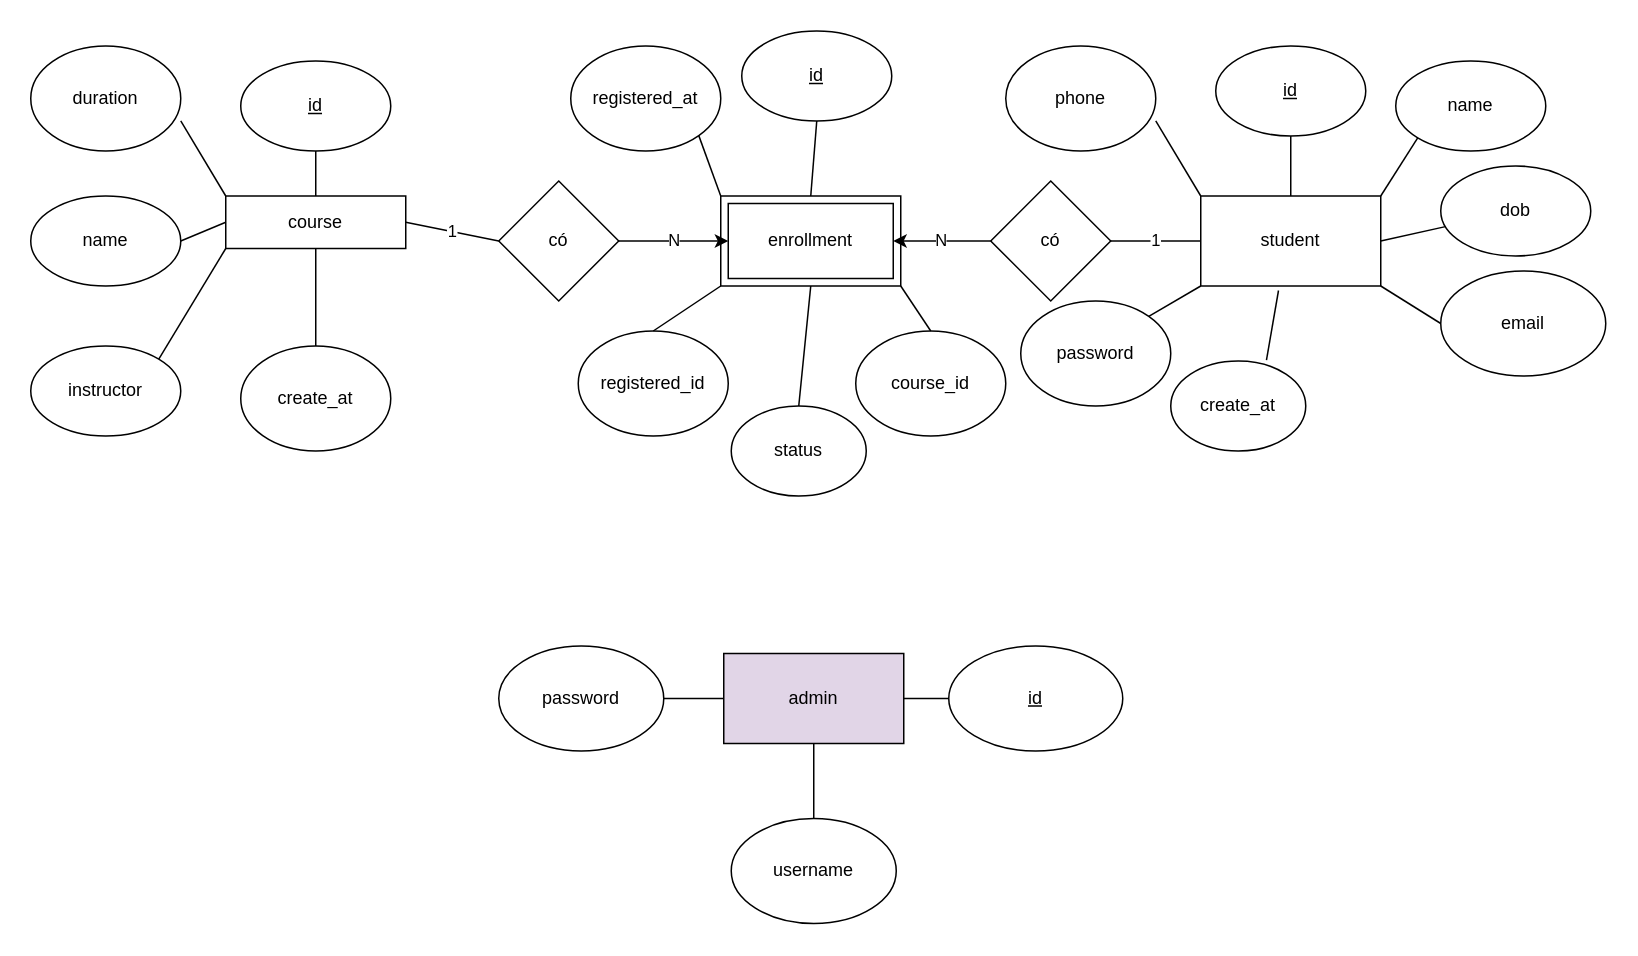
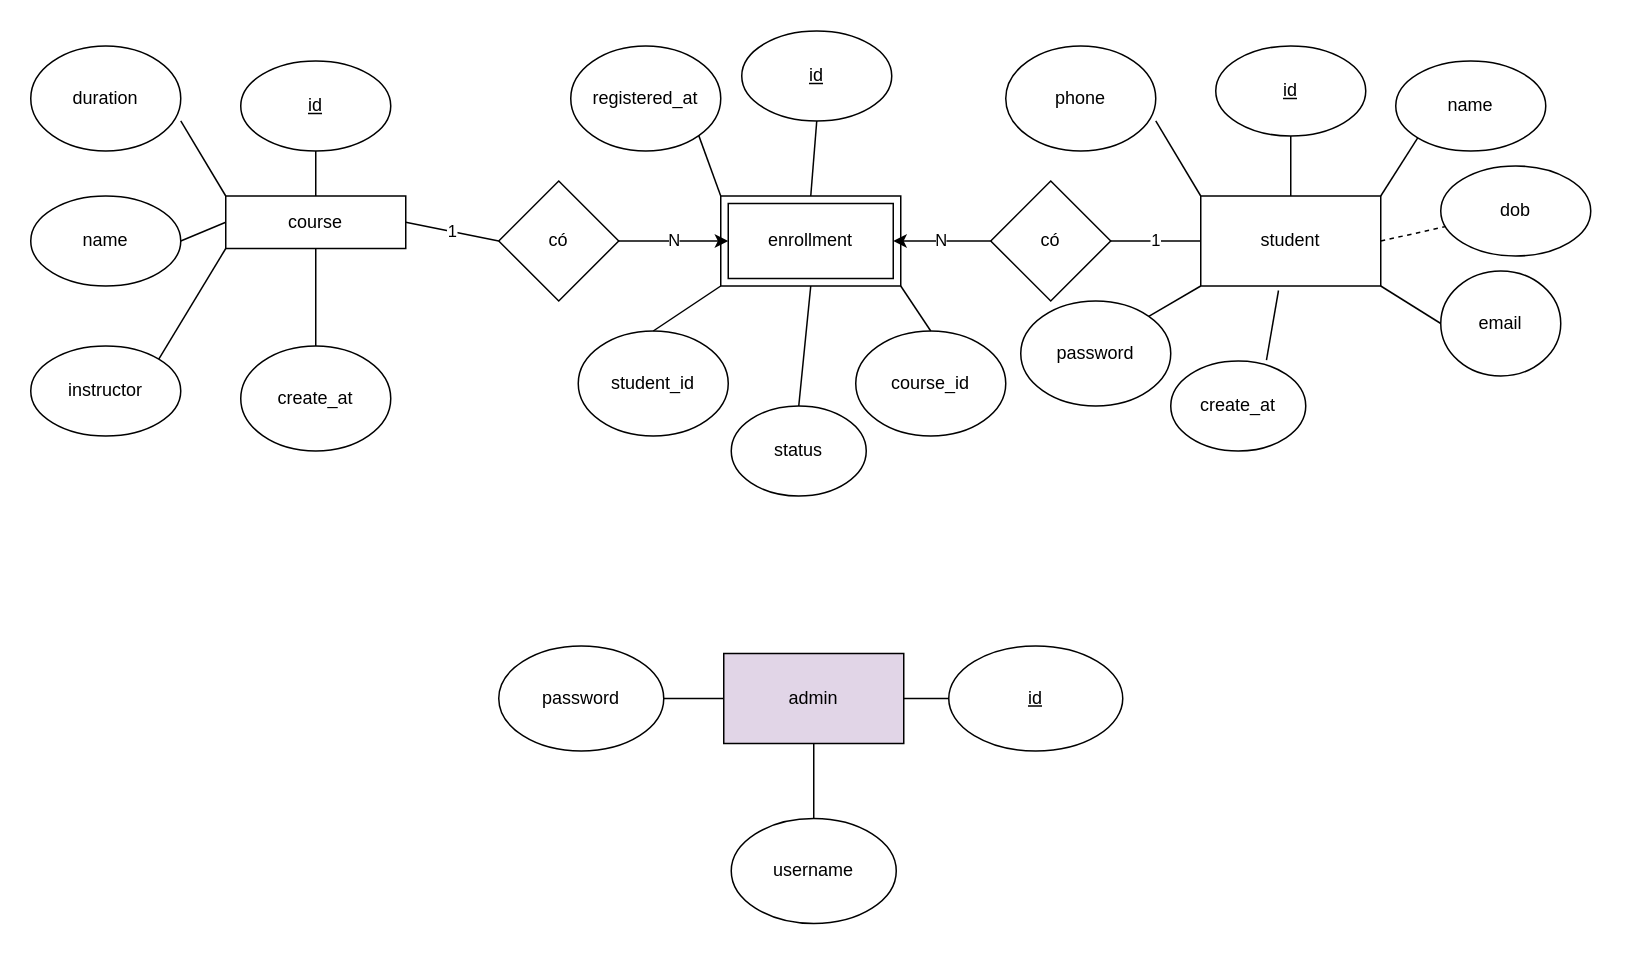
(1413, 234) -> (1413, 234)
(1523, 323) -> (1501, 323)
(653, 383) -> (653, 383)
